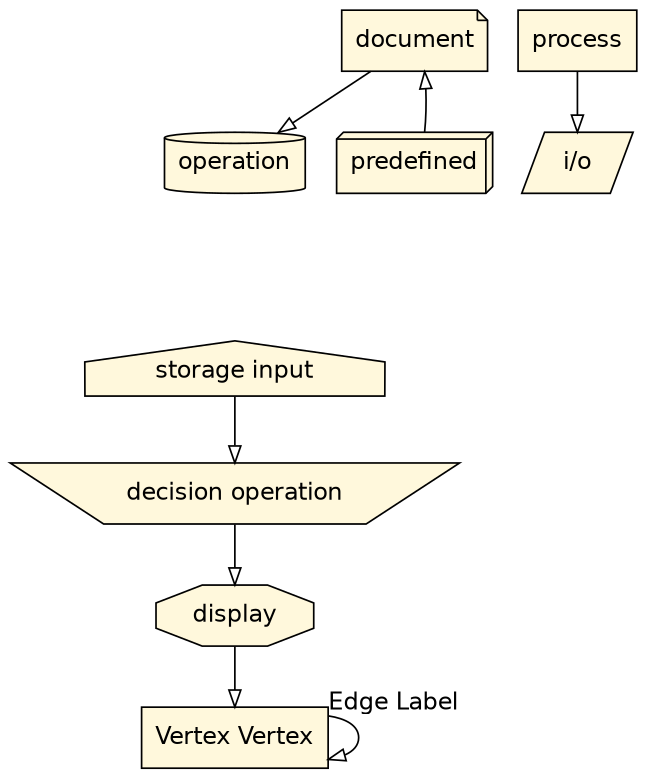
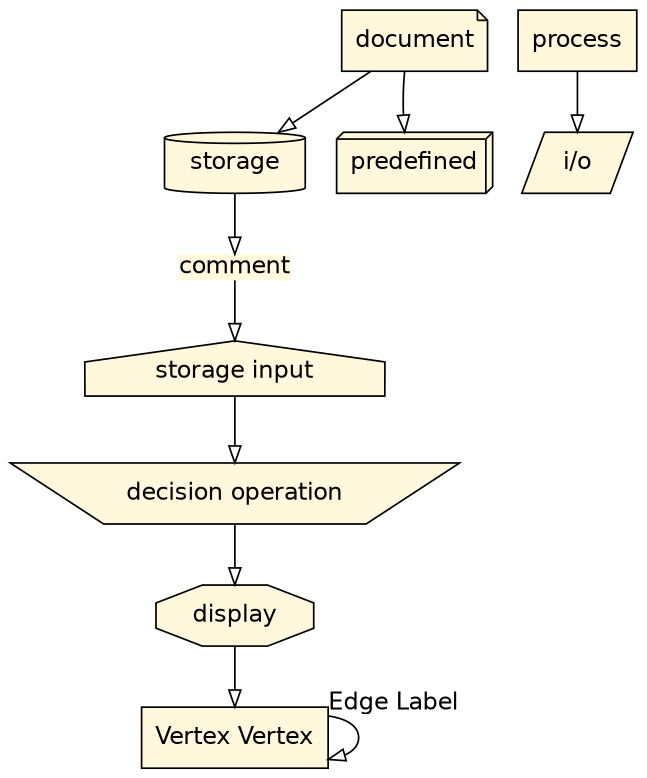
(426, 110) -> (403, 93)
(235, 163) -> (235, 163)
none -> (235, 267)
